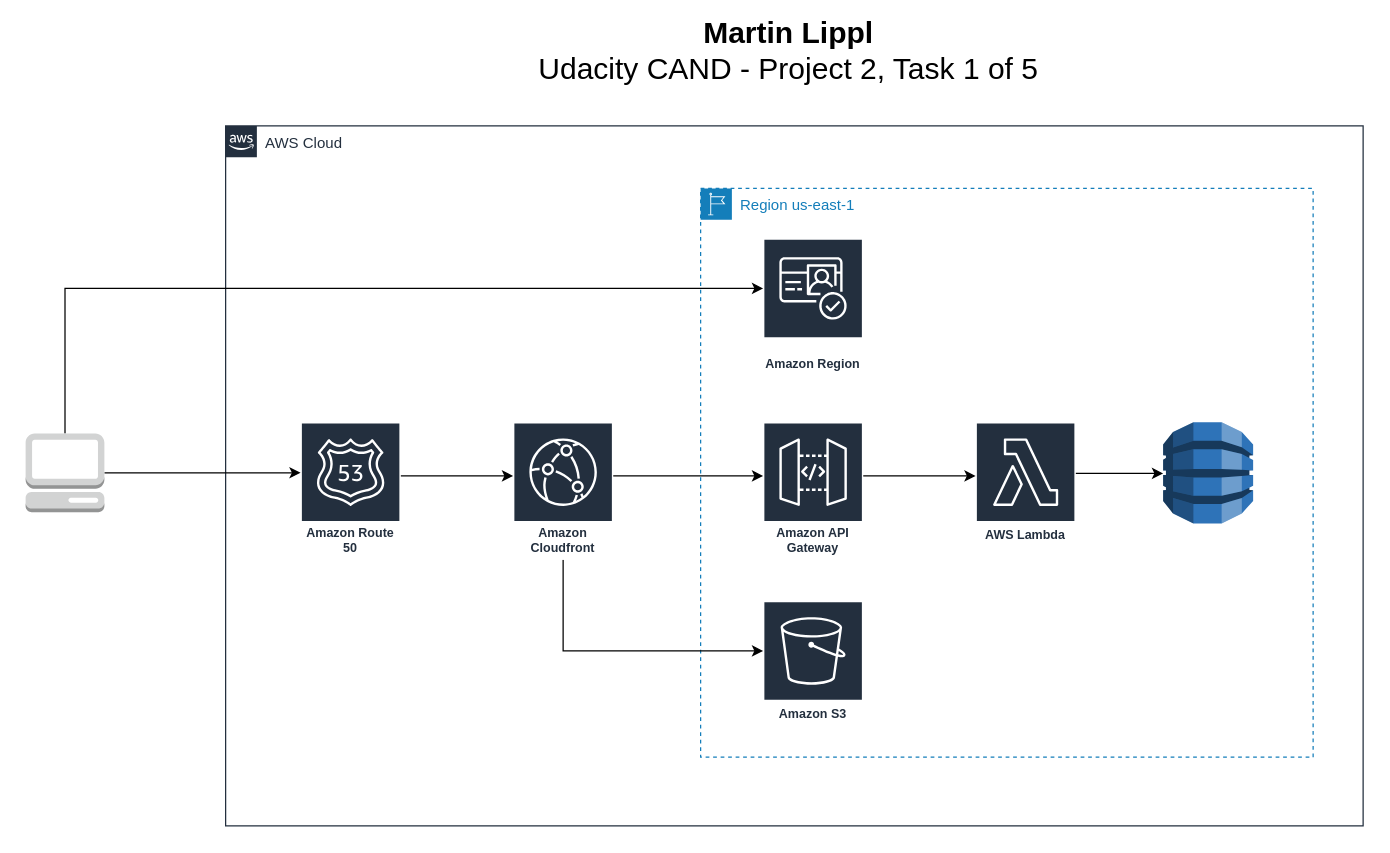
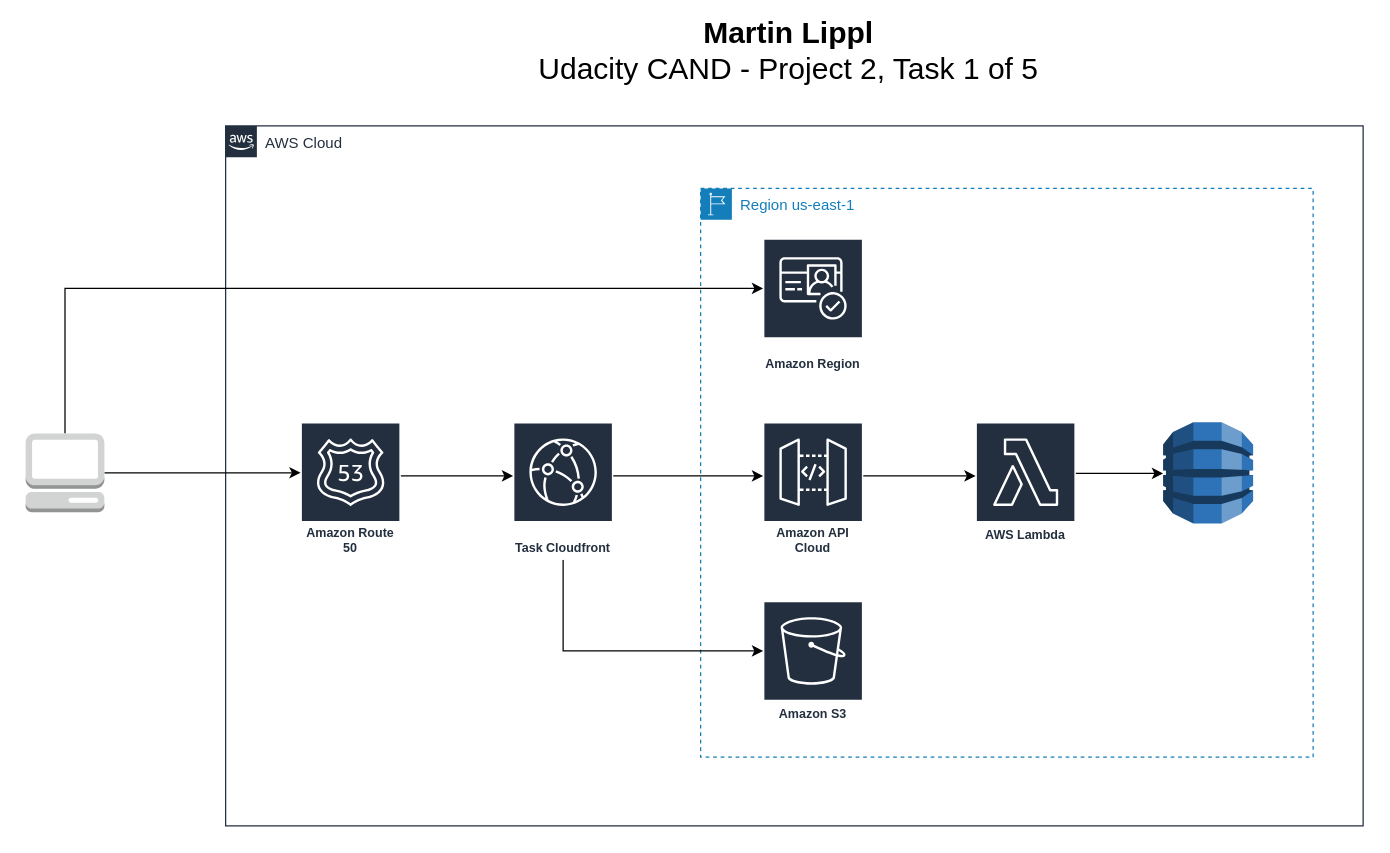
(563, 539) -> (563, 539)
(813, 539) -> (813, 539)
